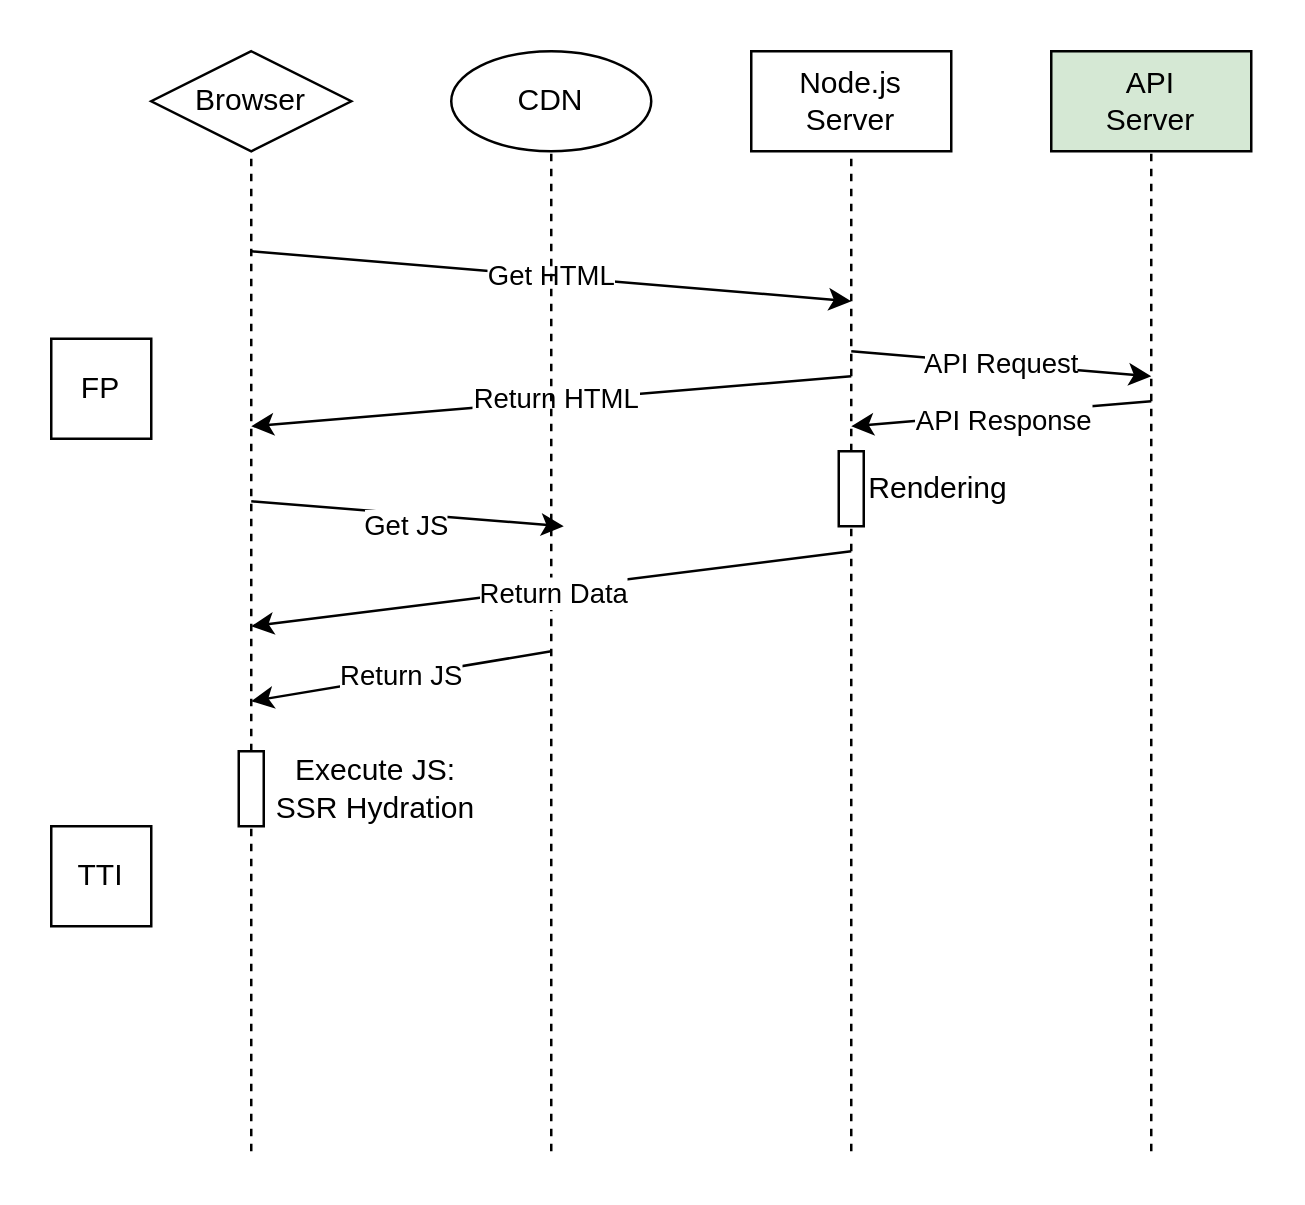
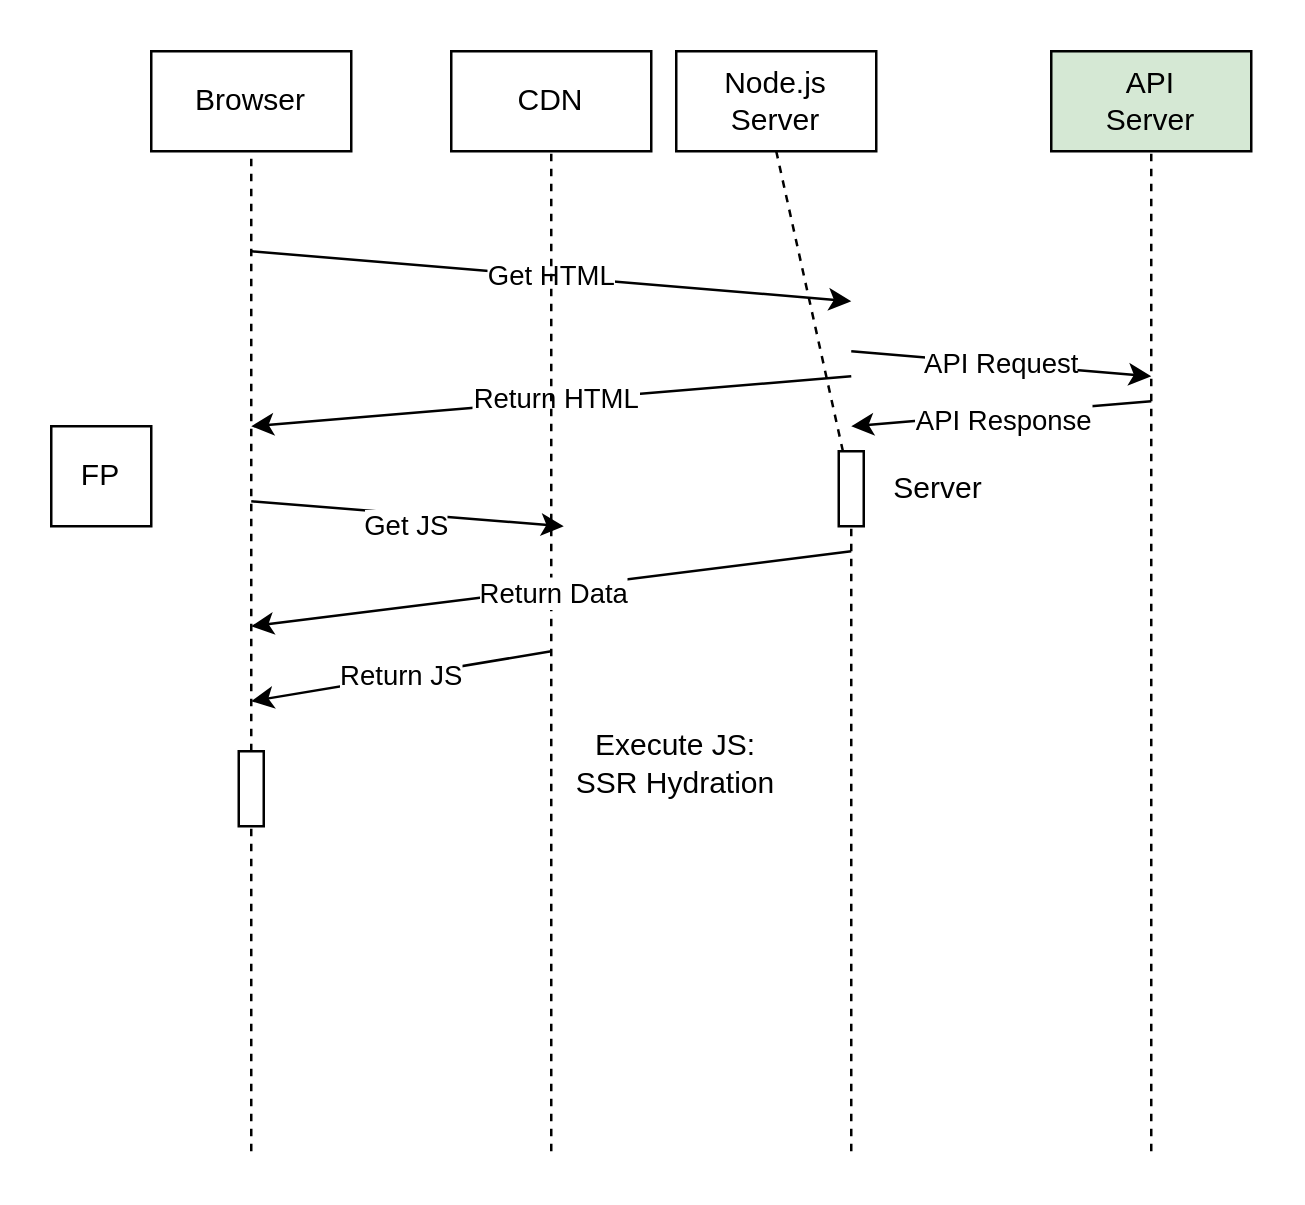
(251, 101) -> (251, 101)
(551, 101) -> (551, 101)
(851, 101) -> (776, 101)
(101, 389) -> (101, 476)
(939, 489) -> (939, 489)
(376, 789) -> (676, 764)
(101, 876) -> none
